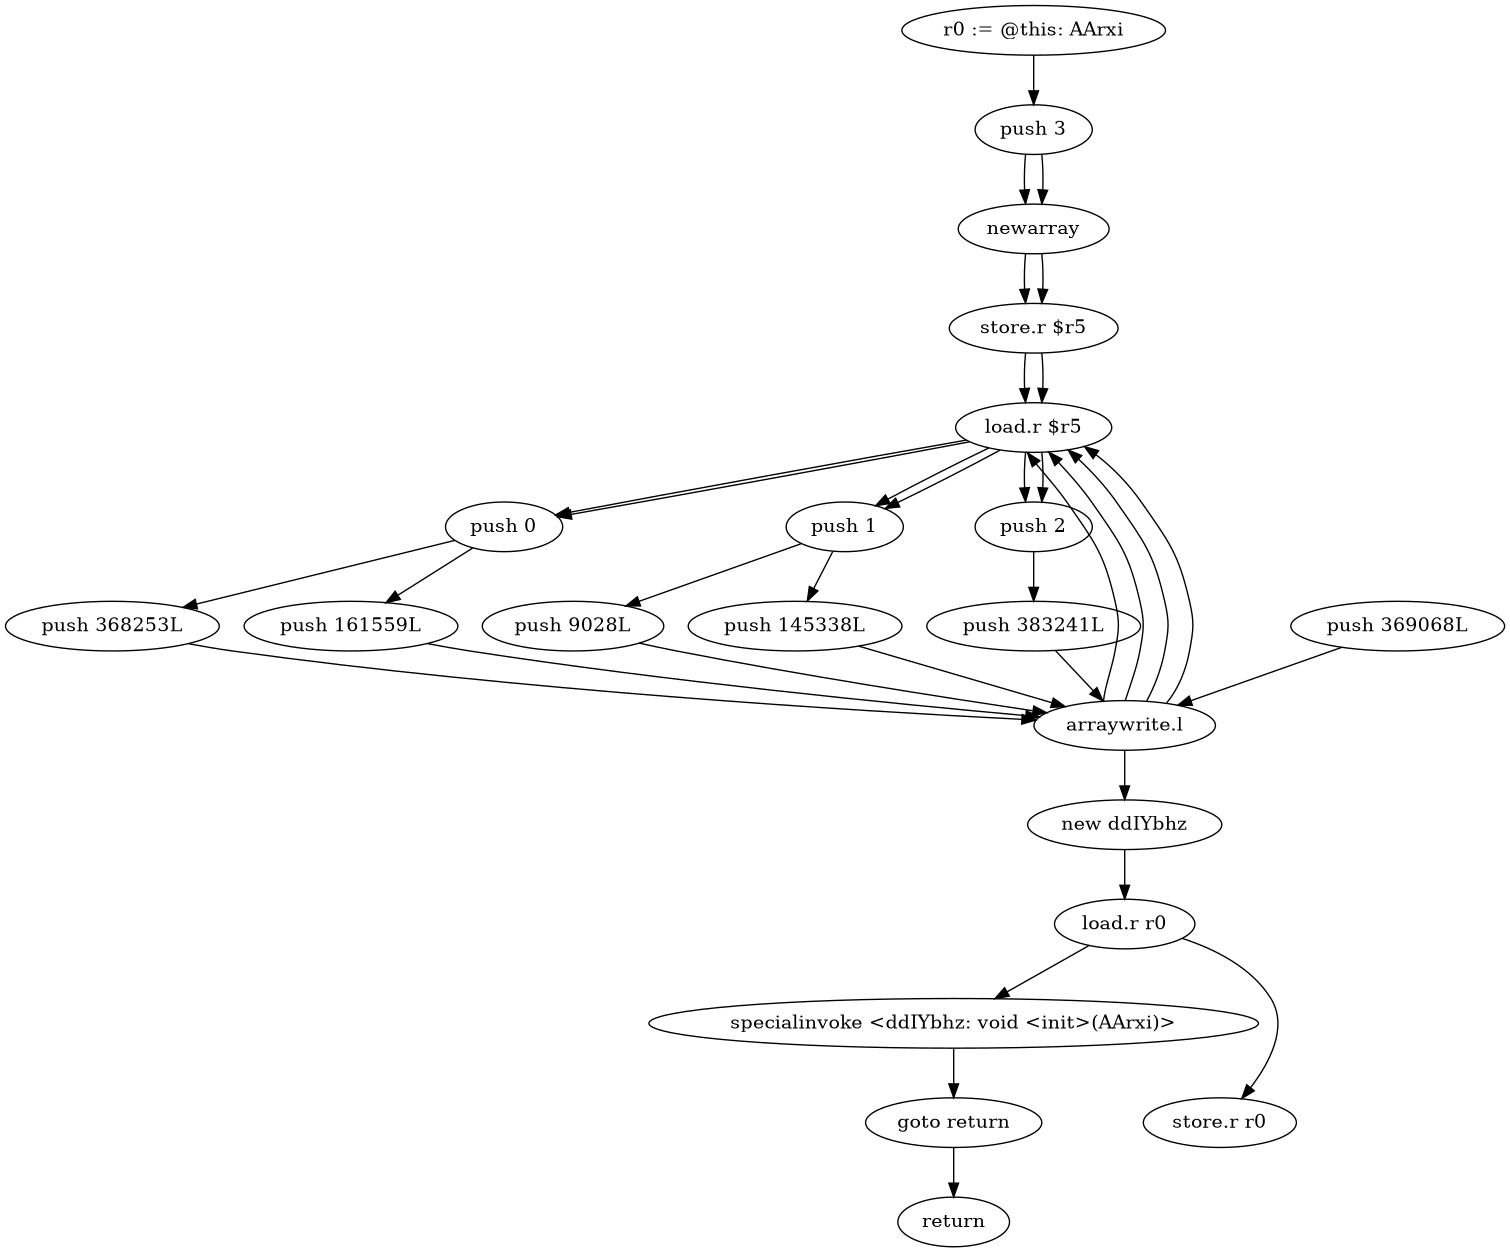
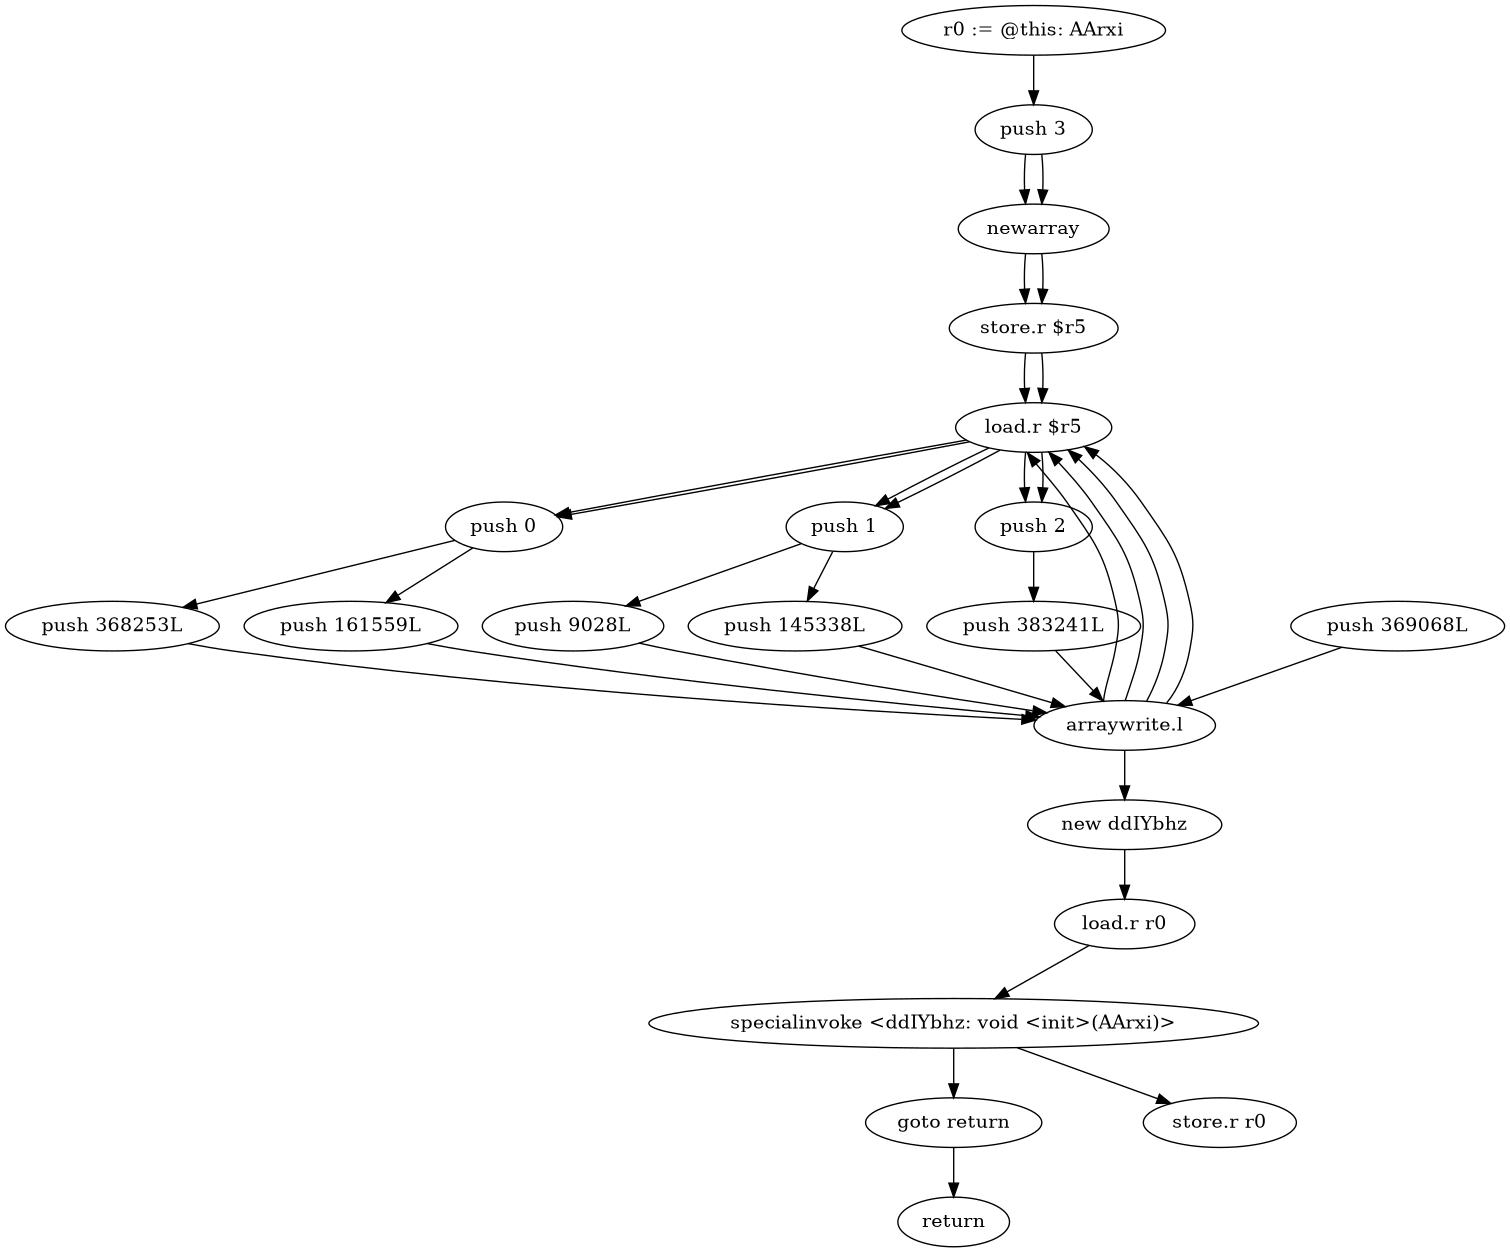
(1267, 993) -> (1088, 1073)
